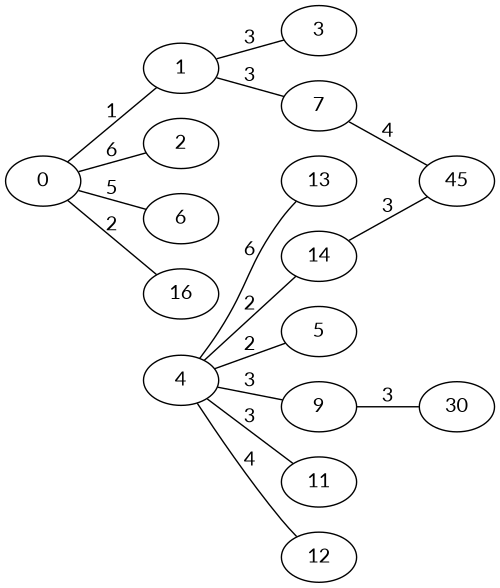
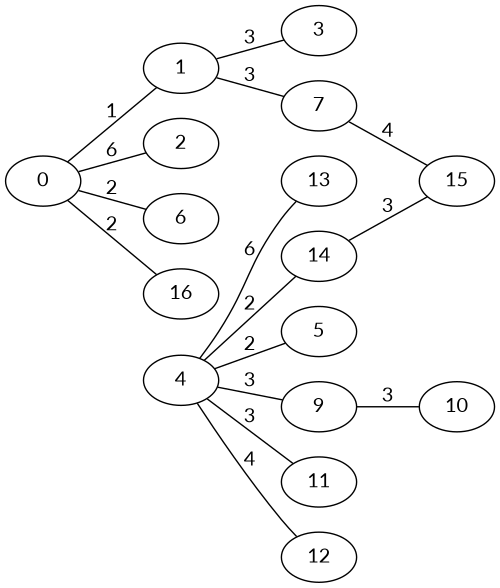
(457, 181) -> (457, 181)
(112, 189) -> (112, 189)
(457, 407) -> (457, 407)
